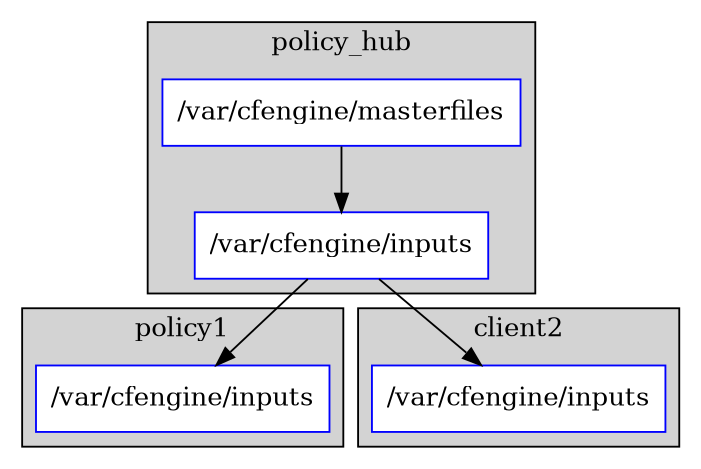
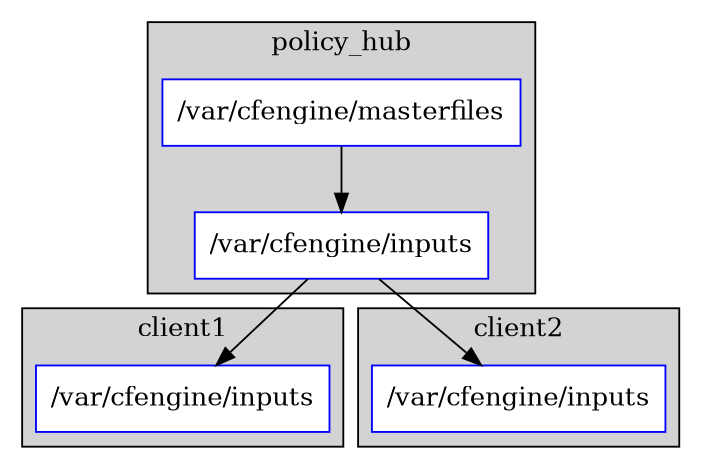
(183, 329) -> (183, 329)
